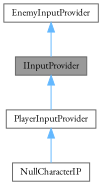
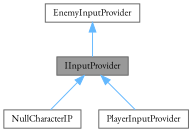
(51, 150) -> (64, 96)
